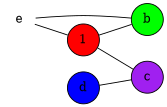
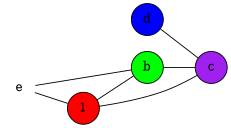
none -> (179, 67)
